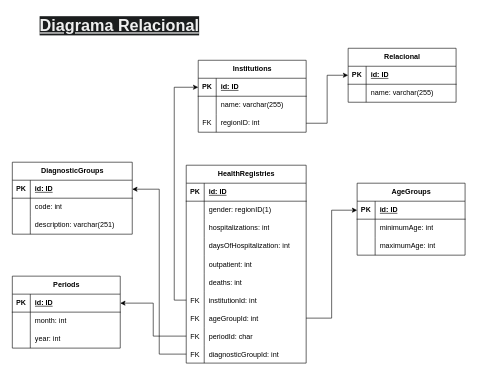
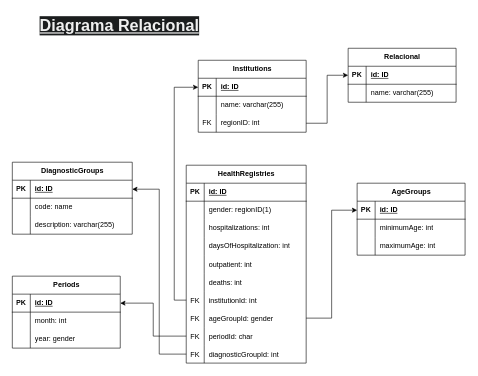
(50, 207) -> (53, 207)
(82, 225) -> (82, 225)
(236, 319) -> (243, 319)
(50, 339) -> (57, 339)
